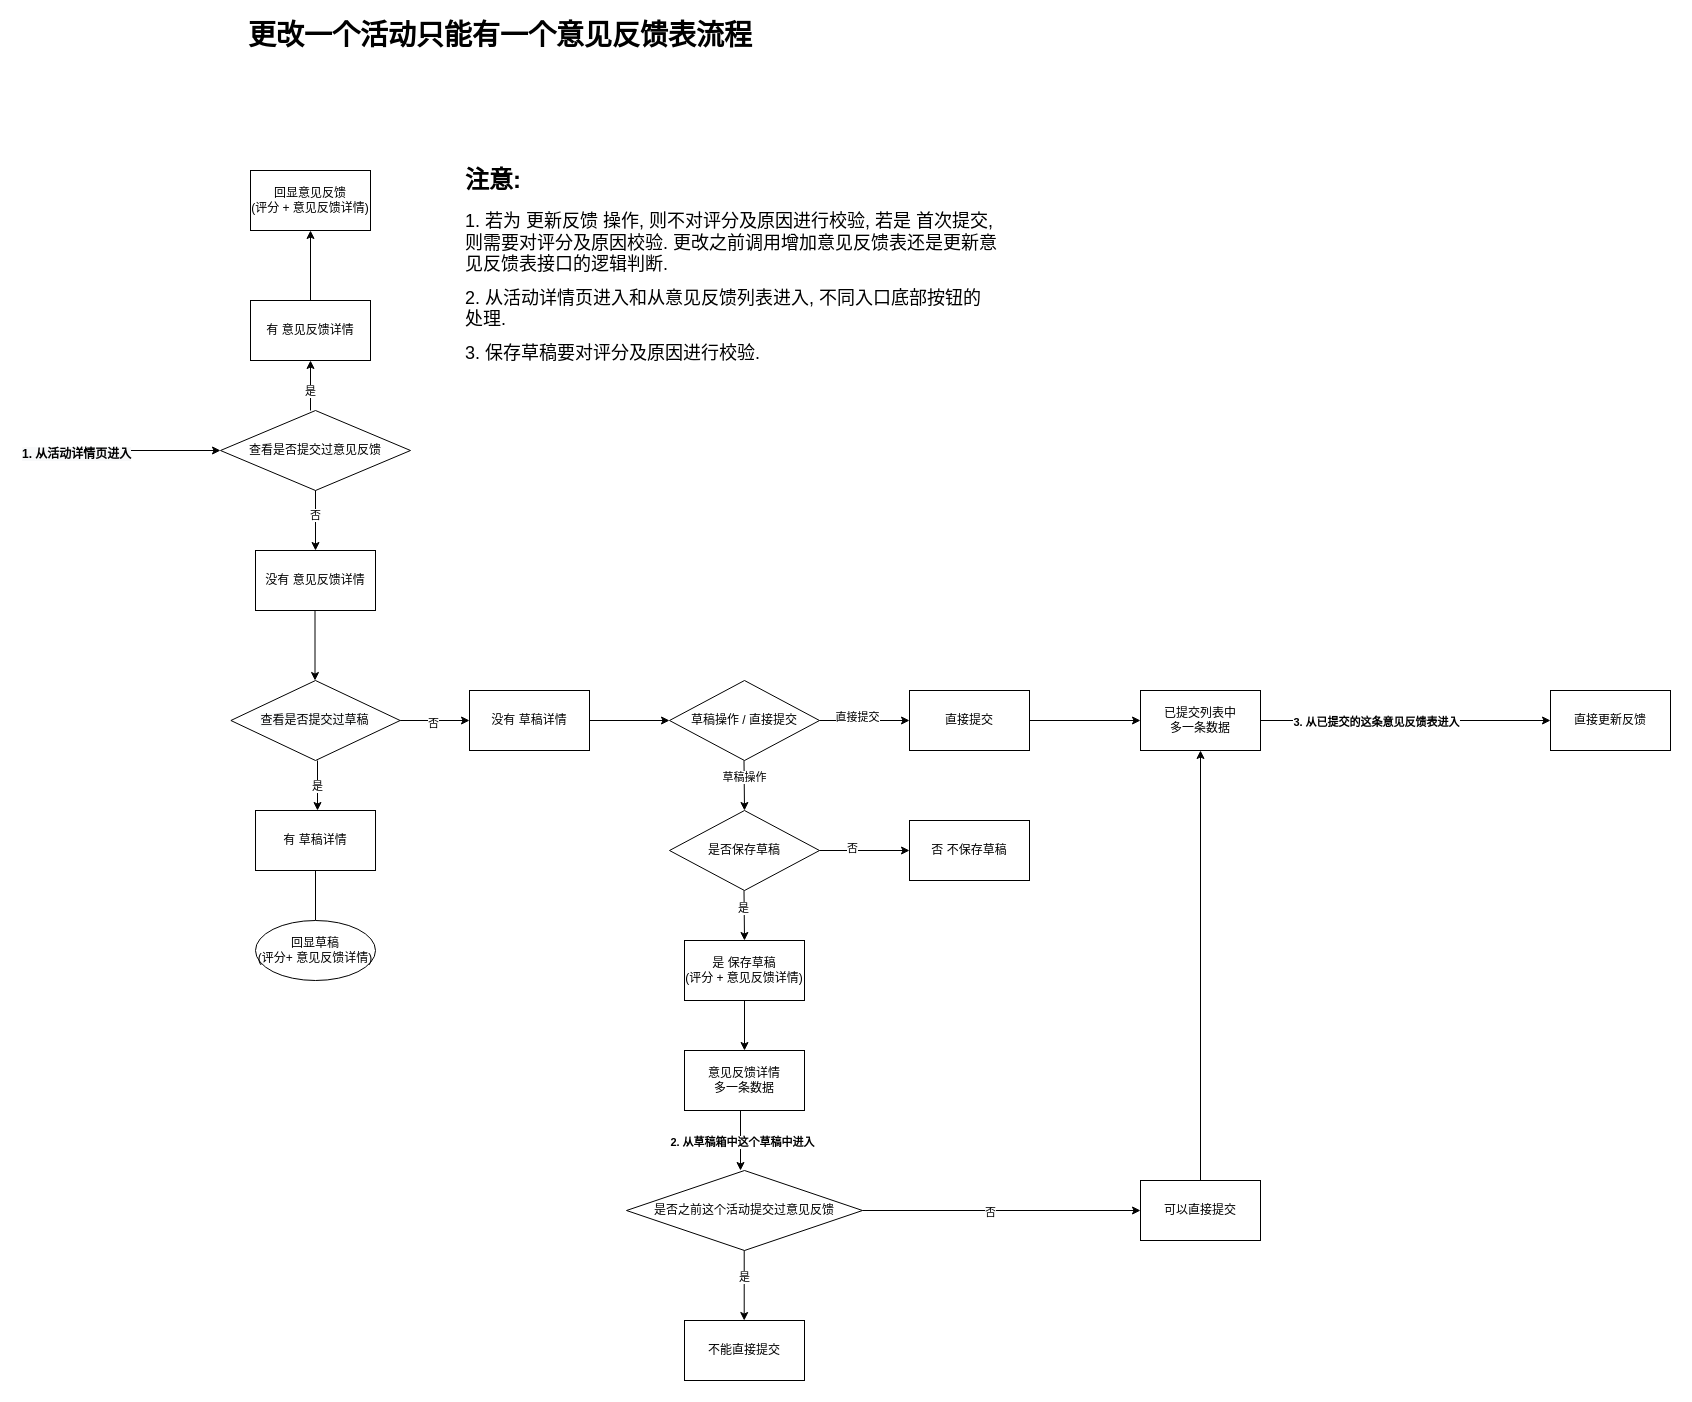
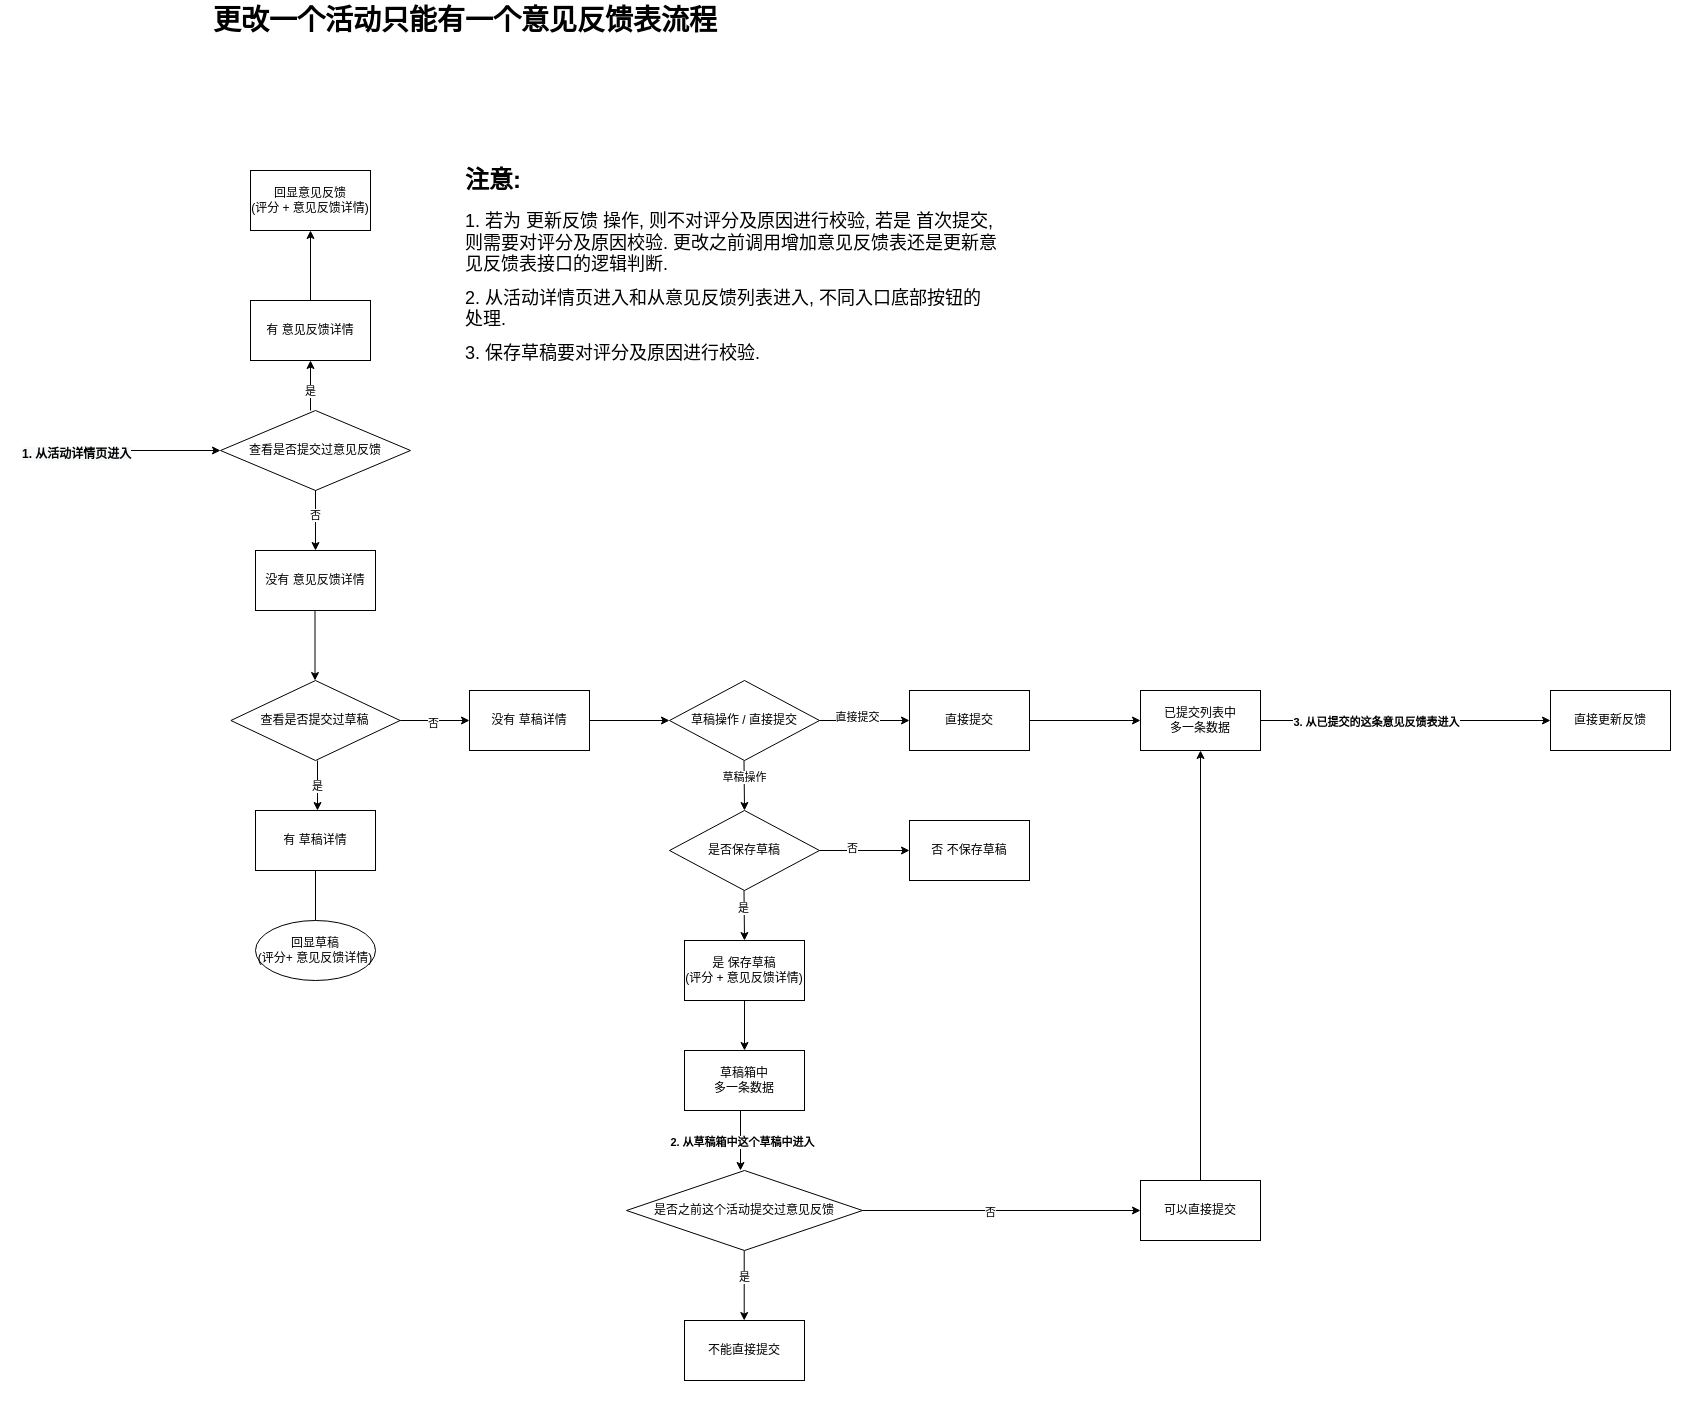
(501, 36) -> (466, 21)
(745, 1081) -> (745, 1081)
